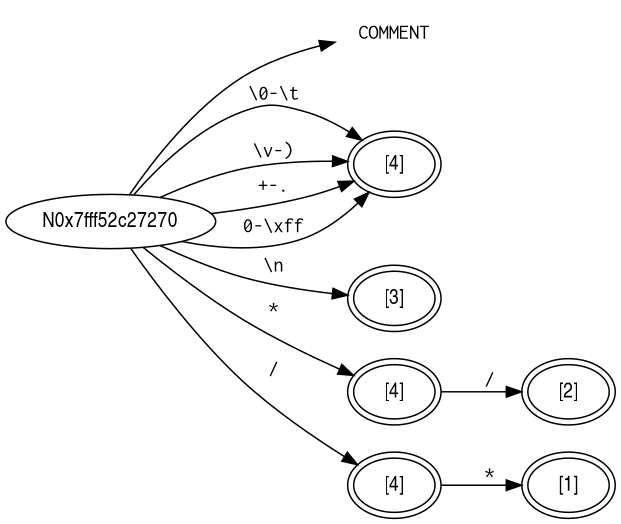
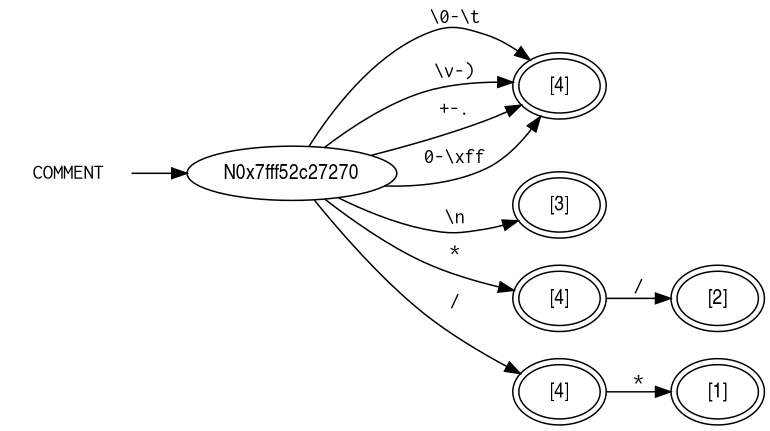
(211, 101) -> (152, 173)
